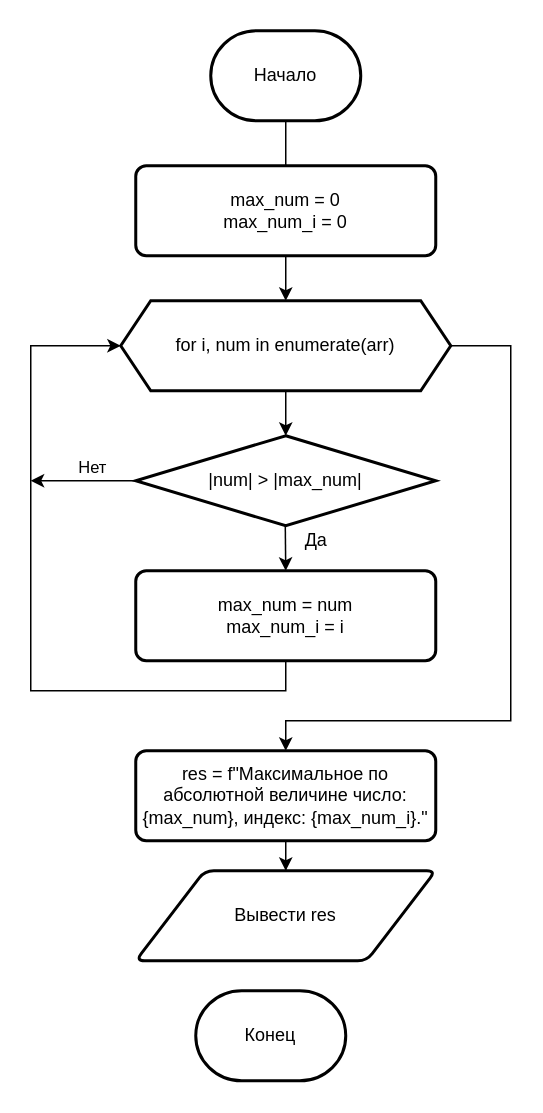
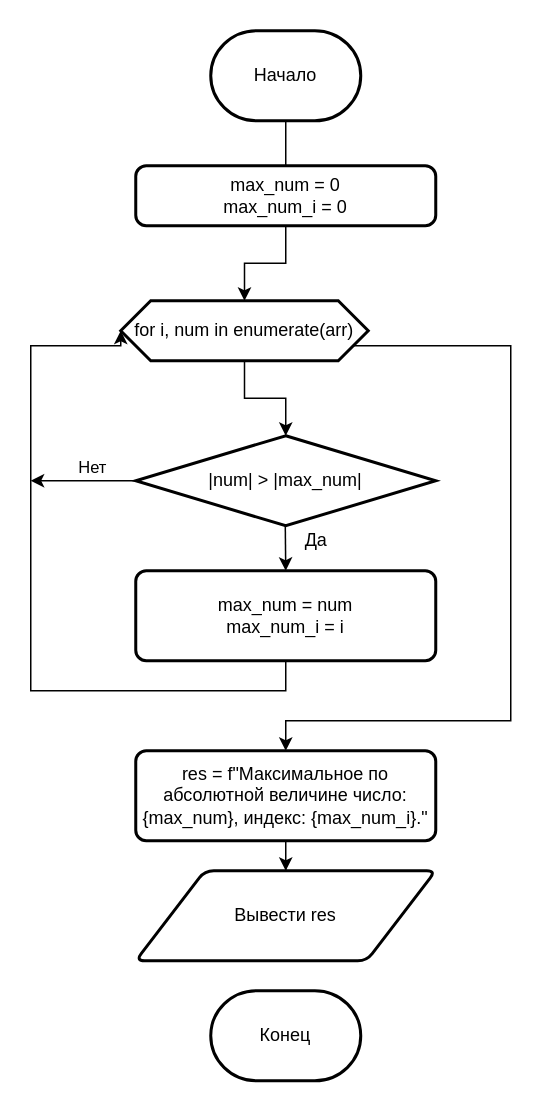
(286, 211) -> (286, 196)
(286, 346) -> (245, 331)
(271, 1036) -> (286, 1036)
